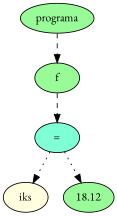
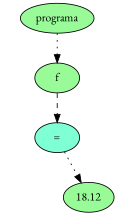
(57, 44) -> (57, 44)
(26, 197) -> none
